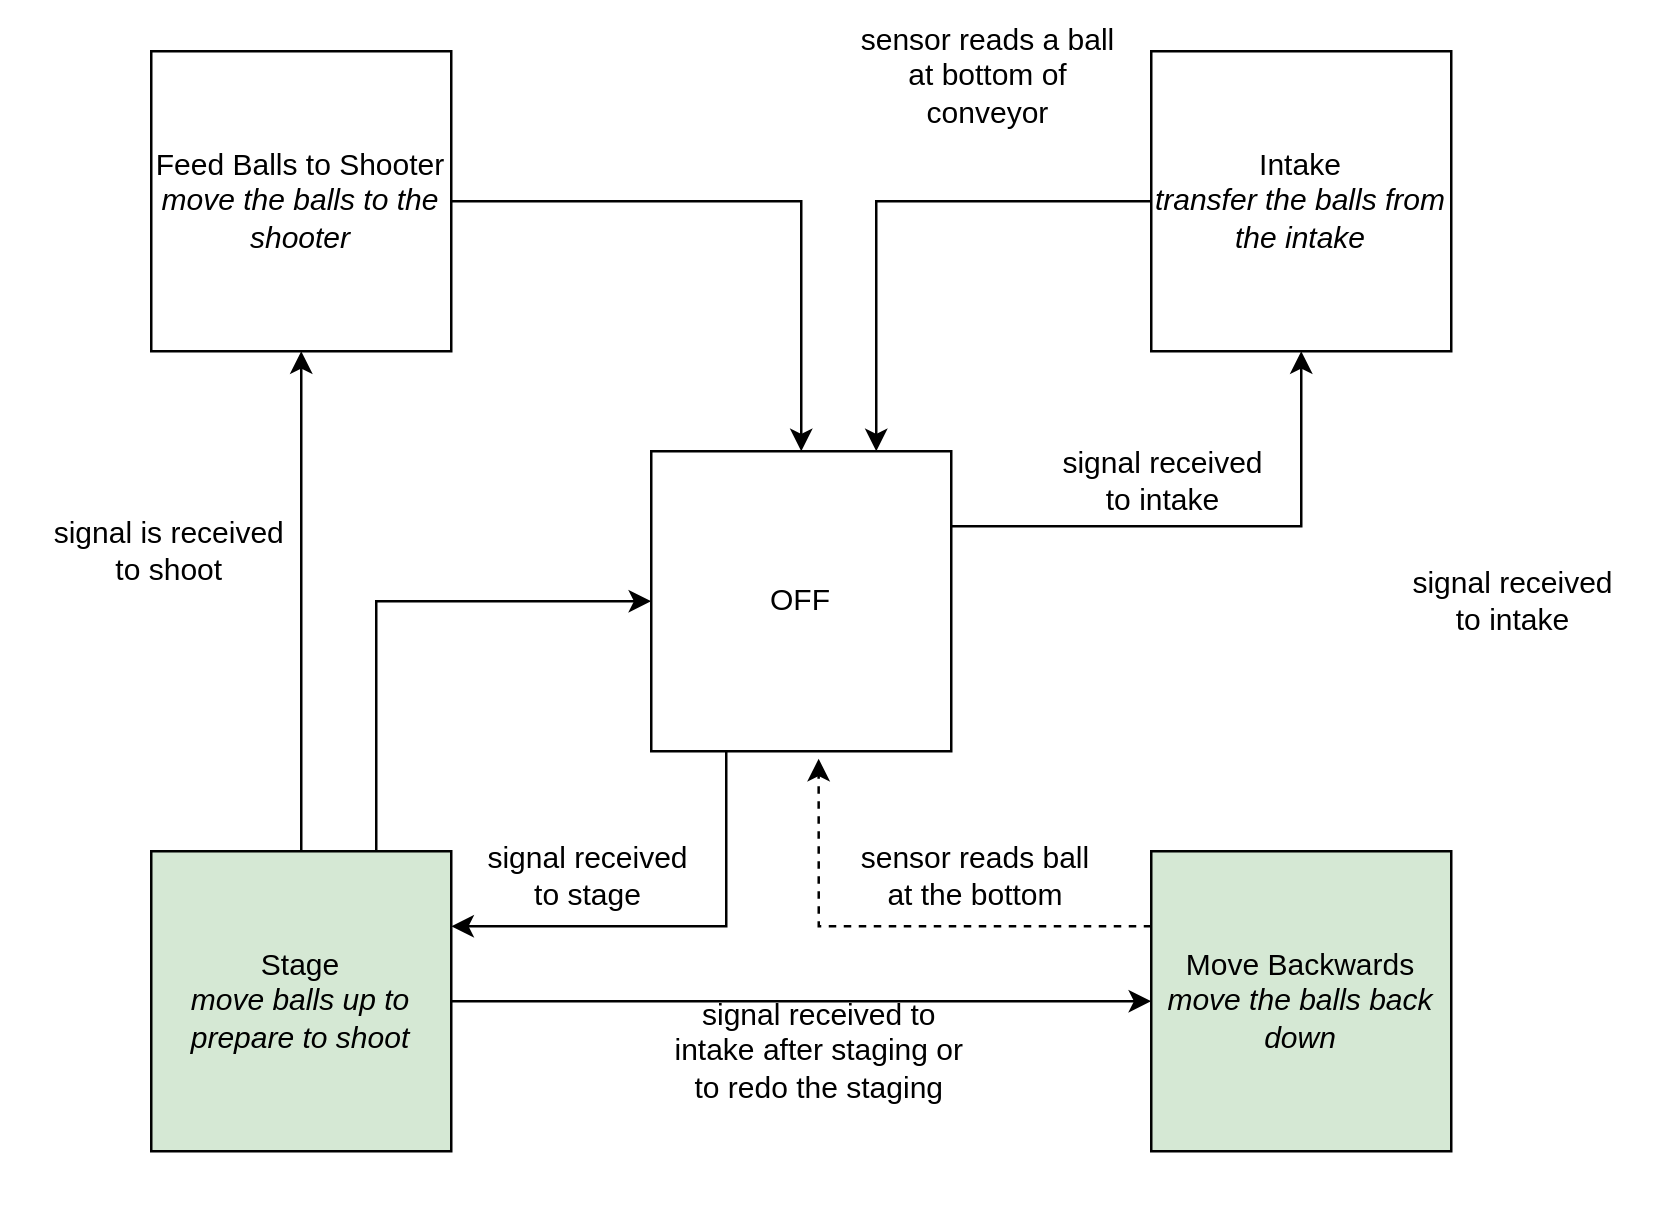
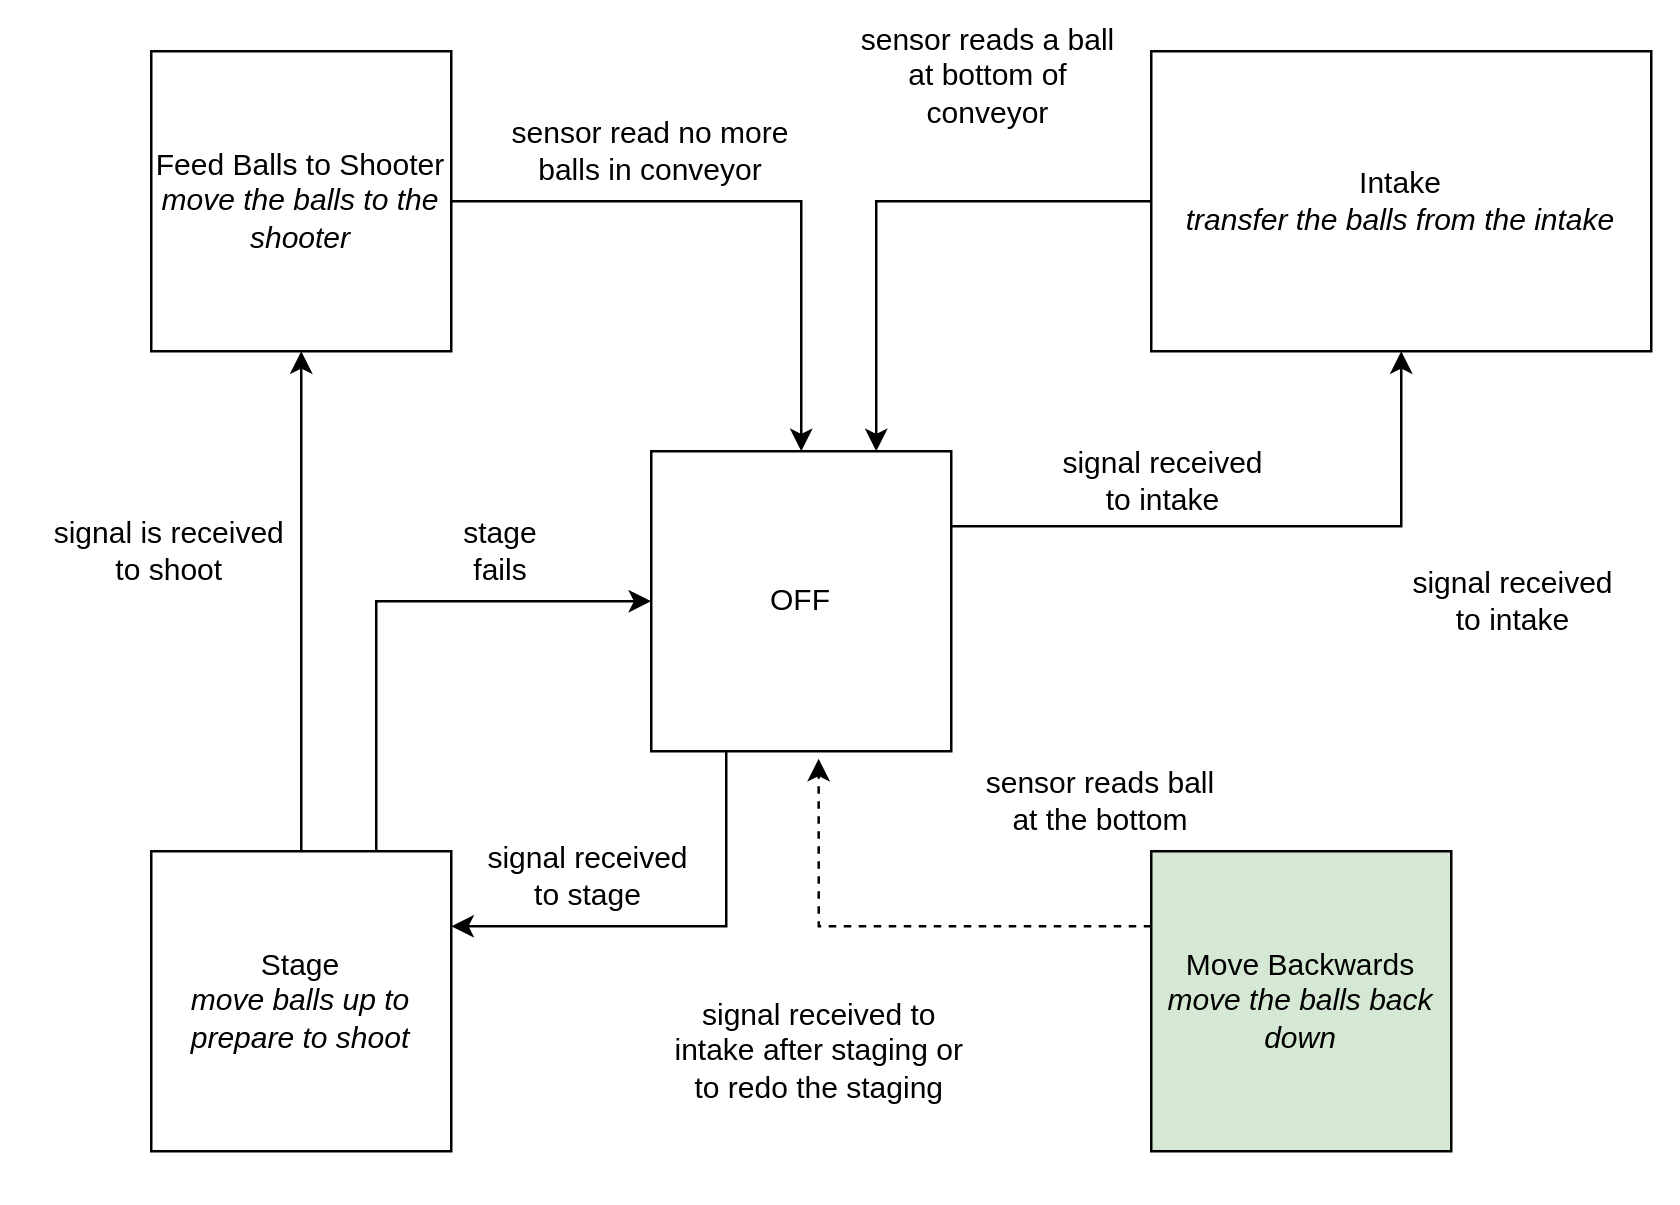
none -> (651, 151)
(1301, 201) -> (1401, 201)
none -> (501, 551)
(976, 876) -> (1101, 801)
(301, 1001) -> (301, 1001)
(793, 1001) -> none
